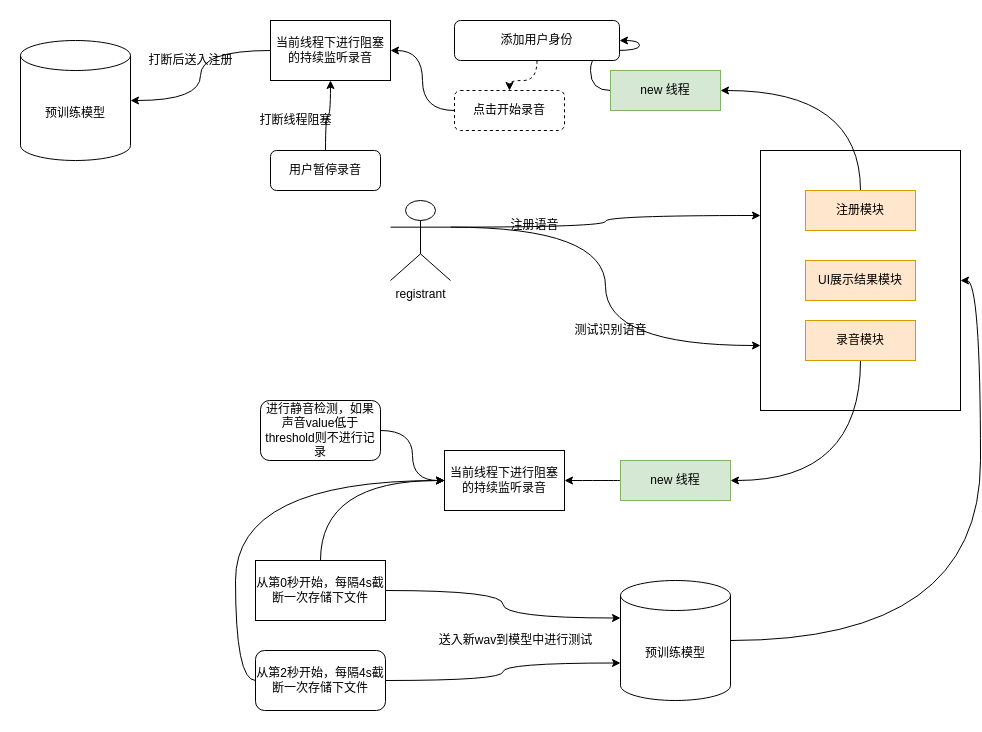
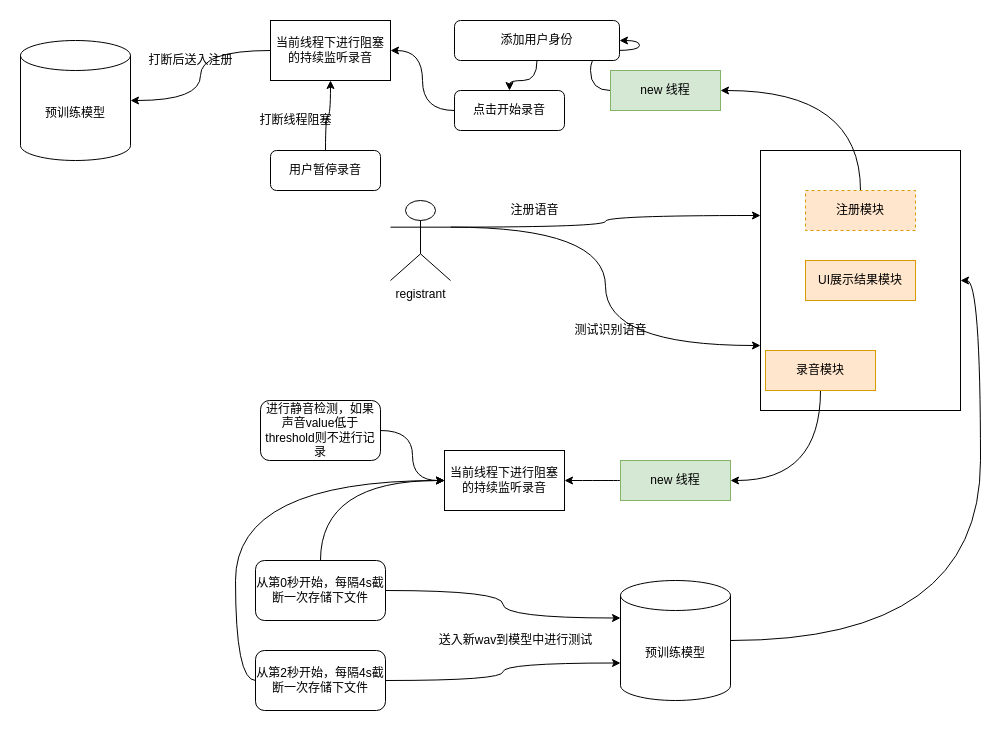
(529, 79) -> (529, 79)
(510, 111) -> (510, 111)
(861, 211) -> (861, 211)
(535, 226) -> (535, 211)
(861, 341) -> (821, 371)
(321, 591) -> (321, 591)
